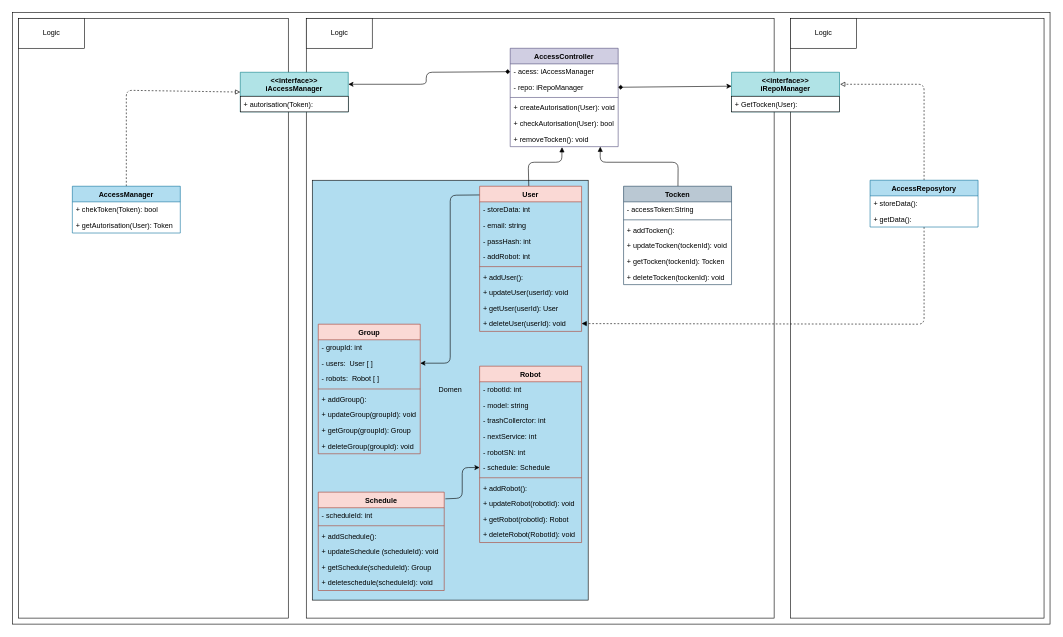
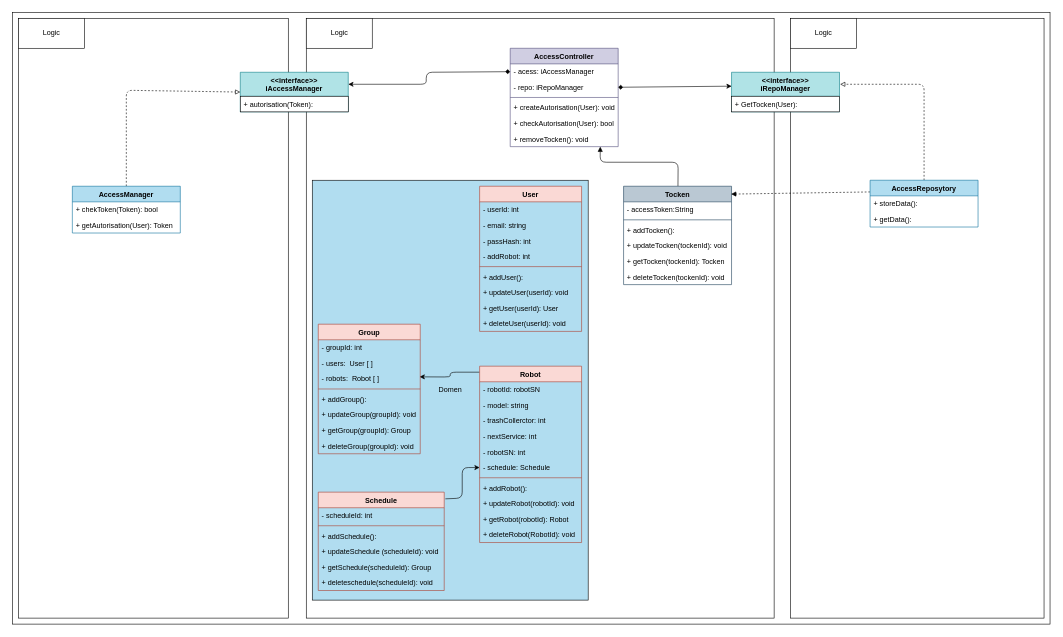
(528, 169) -> none
none -> (770, 194)
(452, 197) -> none
(512, 210) -> (505, 210)
(620, 324) -> none
none -> (452, 373)
(507, 390) -> (516, 390)
